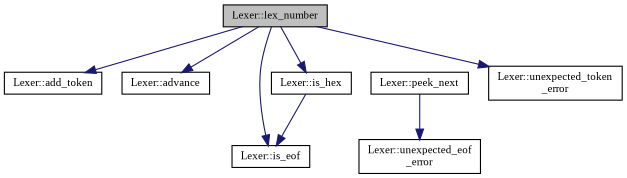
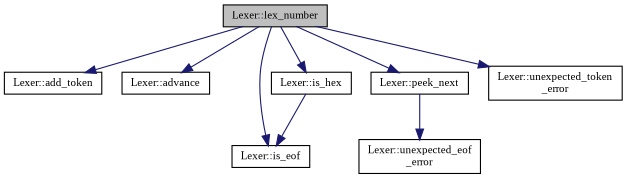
none -> (342, 47)
